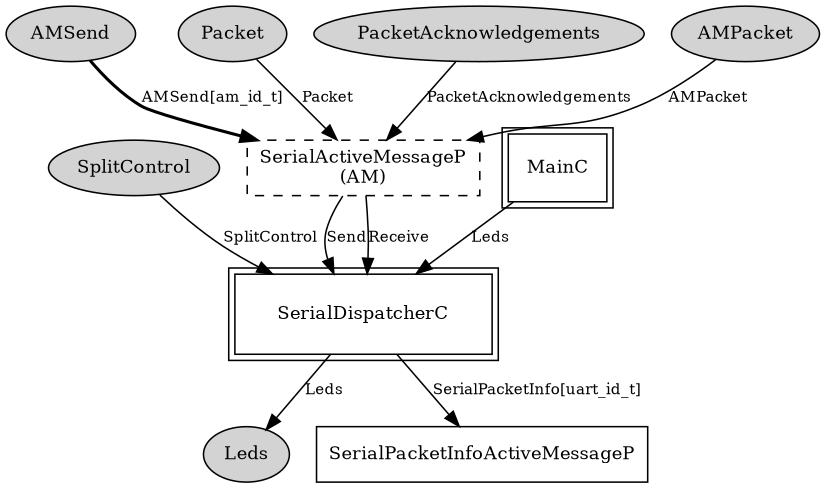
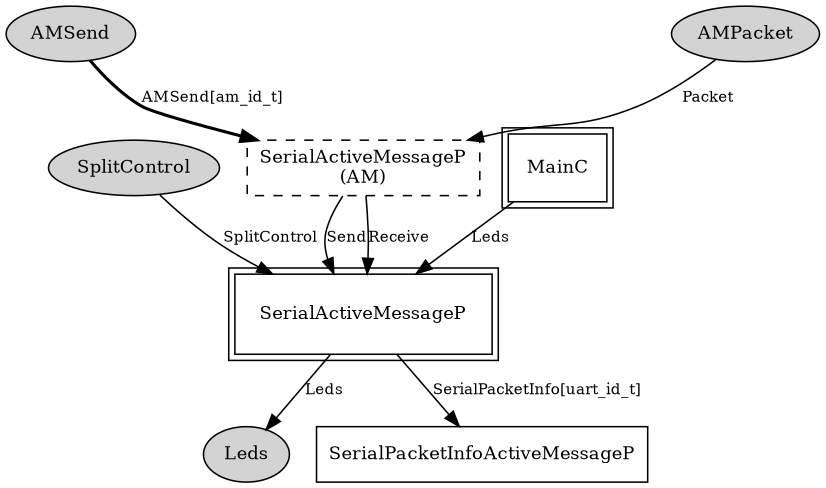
(233, 34) -> none
(479, 34) -> none
(709, 98) -> (709, 98)
(364, 314) -> (364, 314)
